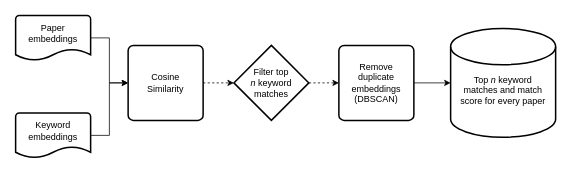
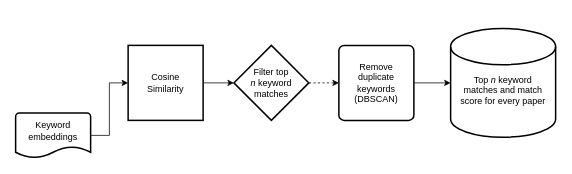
(53, 38) -> none
(109, 58) -> none
(165, 83) -> (165, 83)
(215, 83) -> (215, 83)
(376, 83) -> (376, 83)
